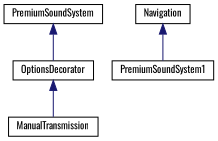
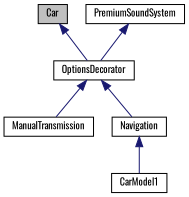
none -> (53, 14)
(163, 70) -> (139, 183)
none -> (120, 103)
